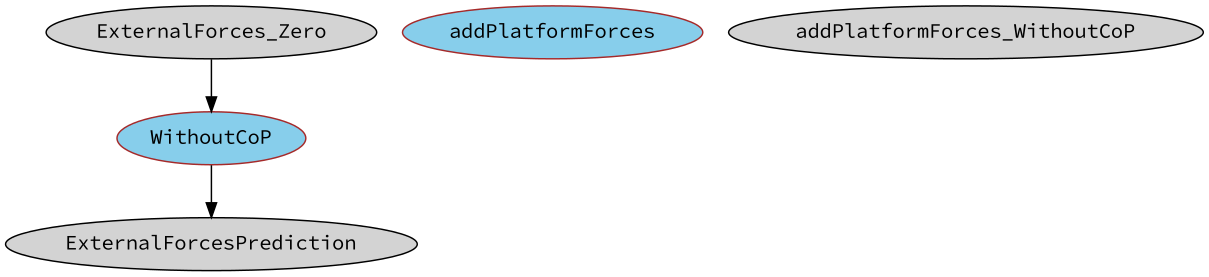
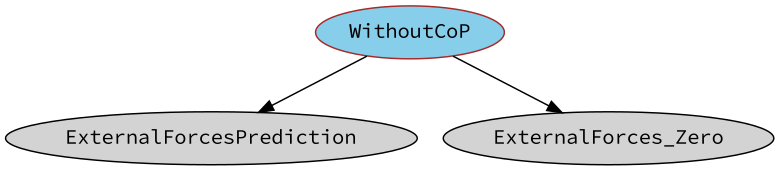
(553, 32) -> none
(966, 32) -> none
(211, 78) -> (501, 81)
